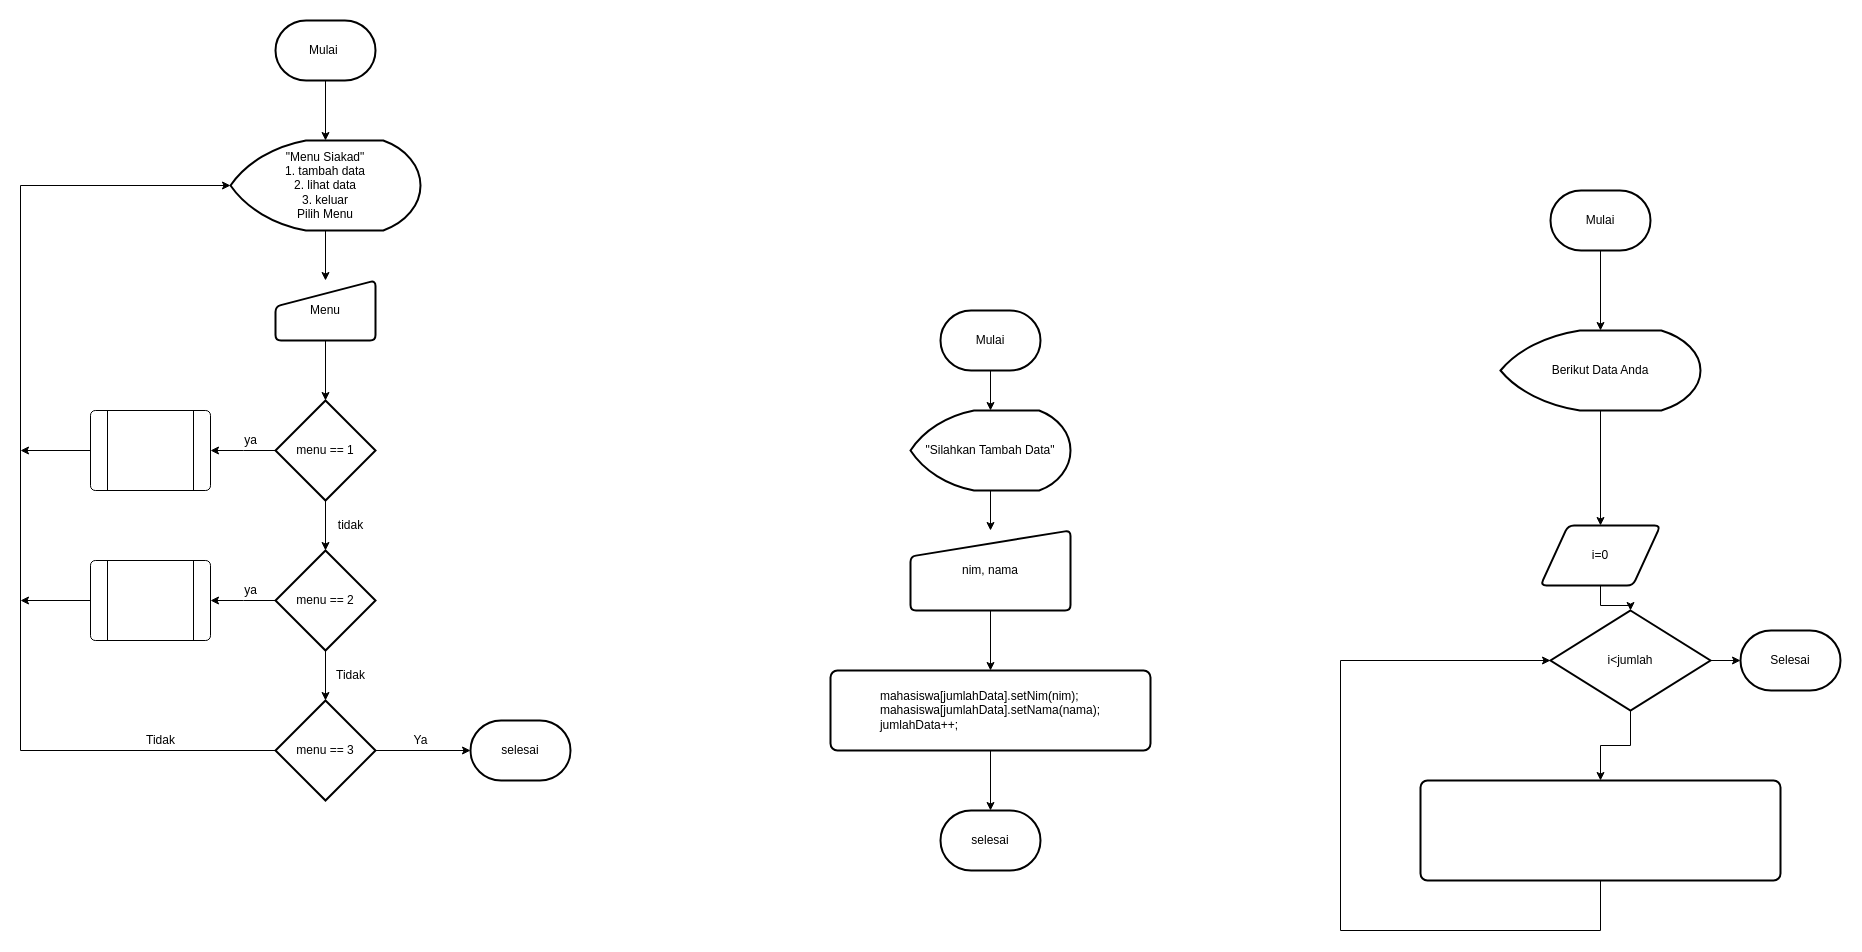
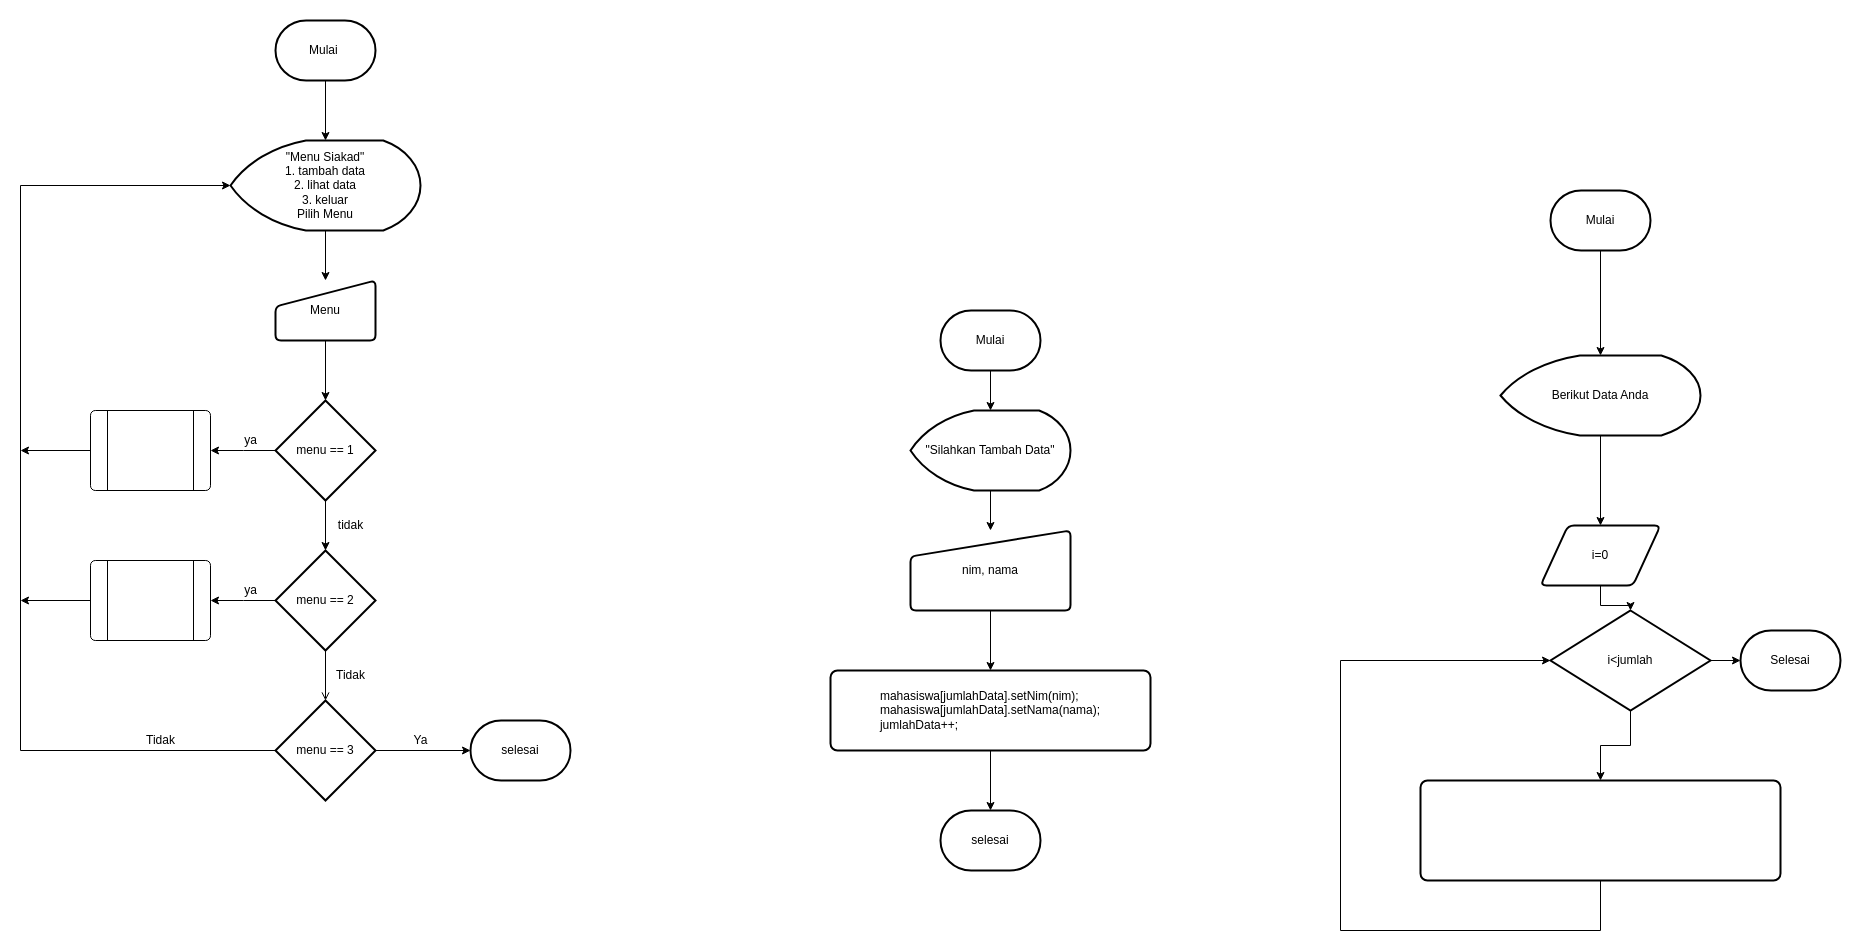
(1601, 371) -> (1601, 396)
(326, 692) -> (326, 693)
